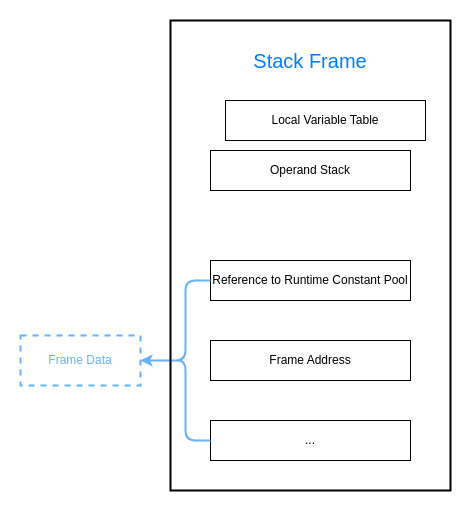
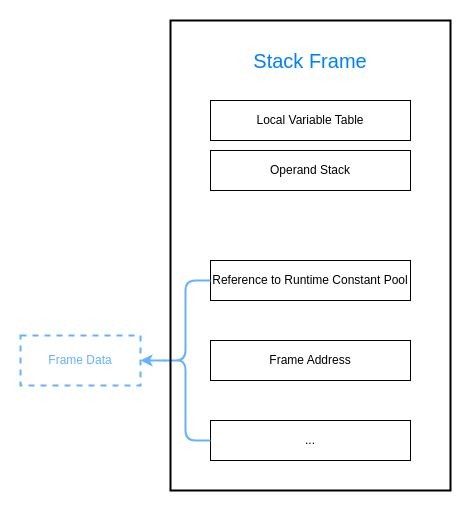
(326, 121) -> (311, 121)
